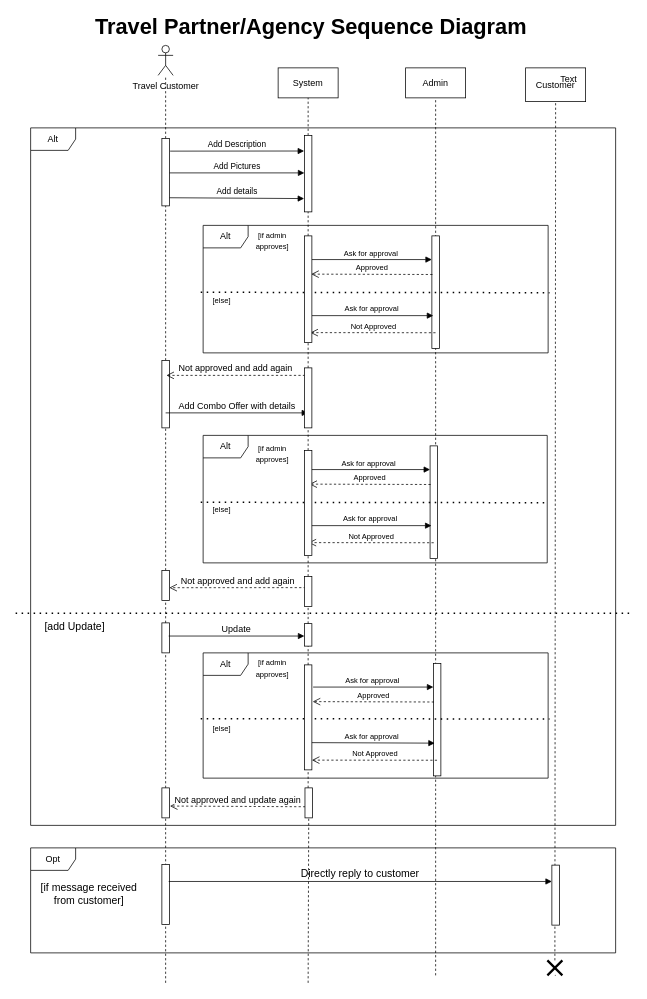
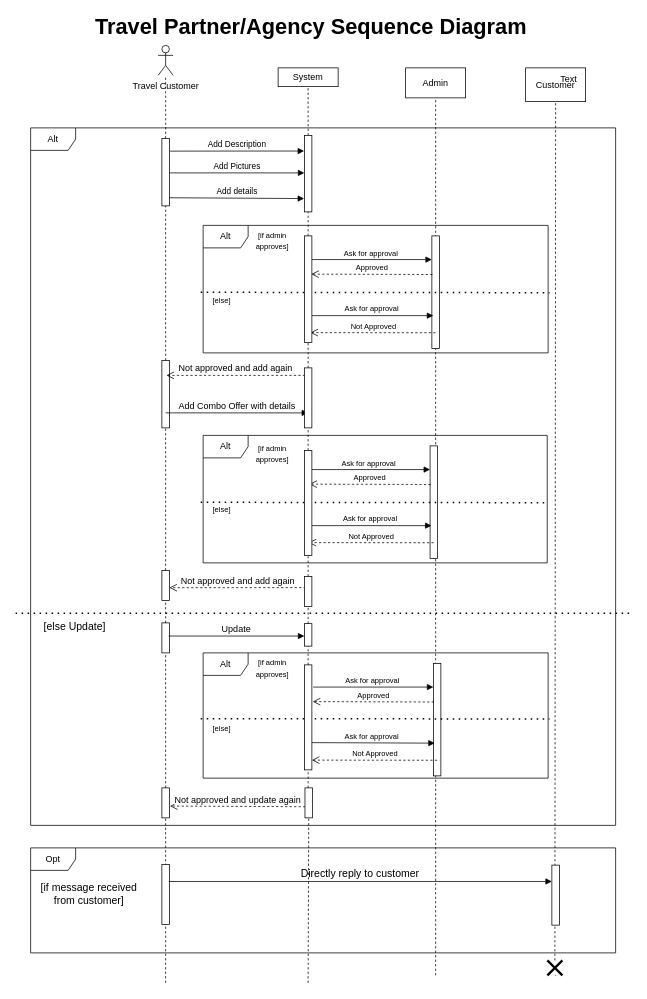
(308, 83) -> (308, 77)
(75, 627) -> (75, 627)
